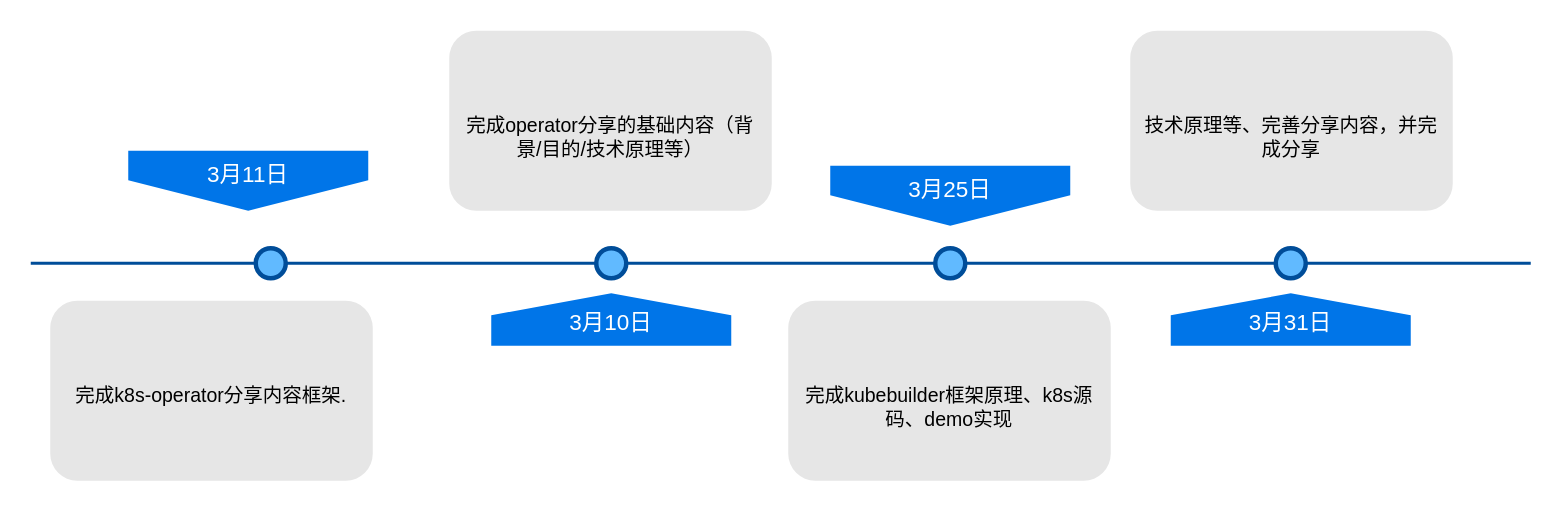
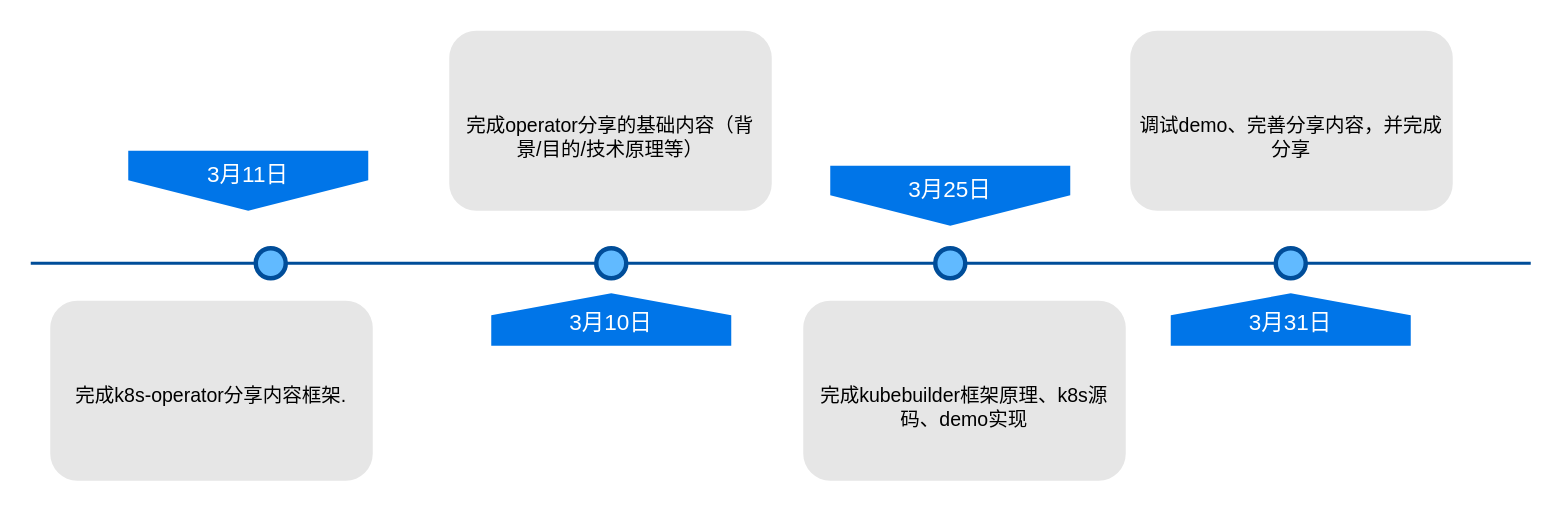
(1292, 39) -> (1292, 39)
(950, 391) -> (965, 391)
